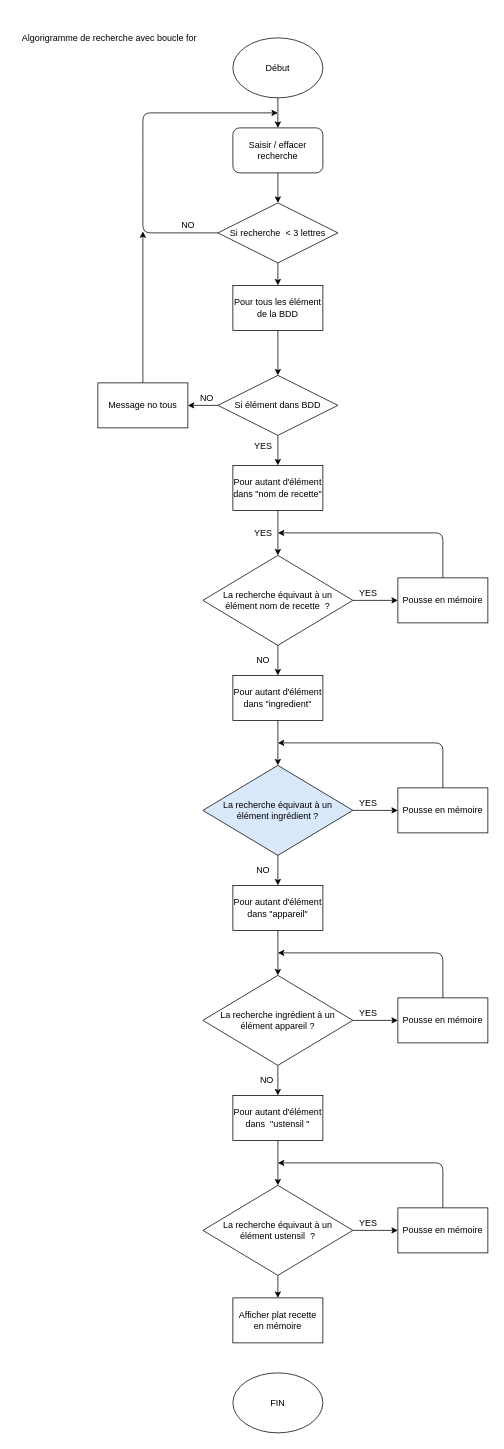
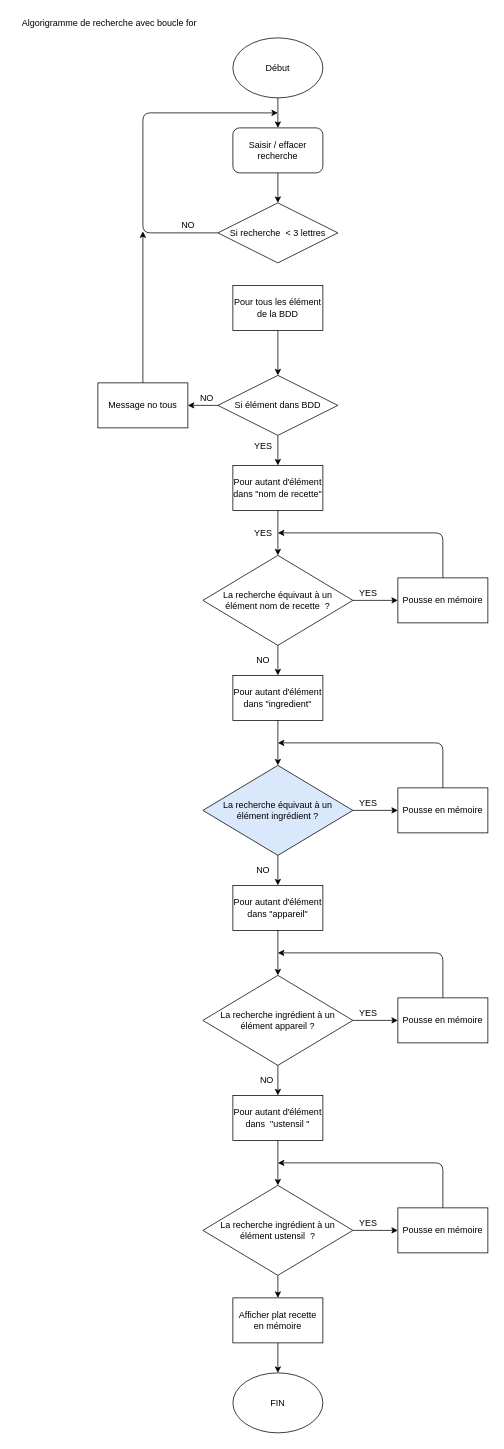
(109, 38) -> (109, 23)
(278, 279) -> none
(278, 1230) -> (278, 1230)
none -> (278, 1366)
